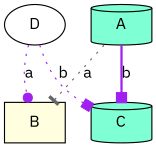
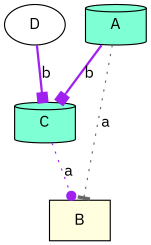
(24, 69) -> (61, 167)
(55, 78) -> (39, 68)
